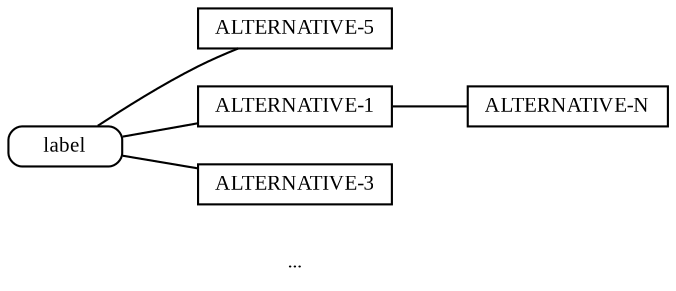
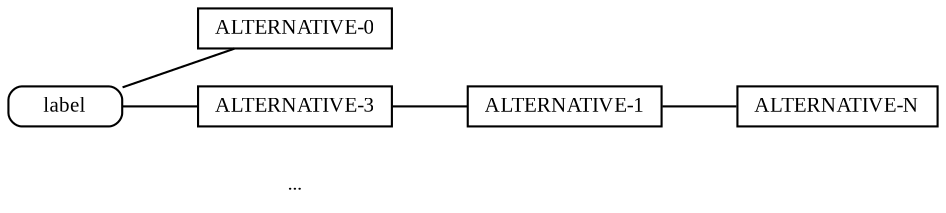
(295, 28) -> (295, 28)
(160, 130) -> (430, 106)
